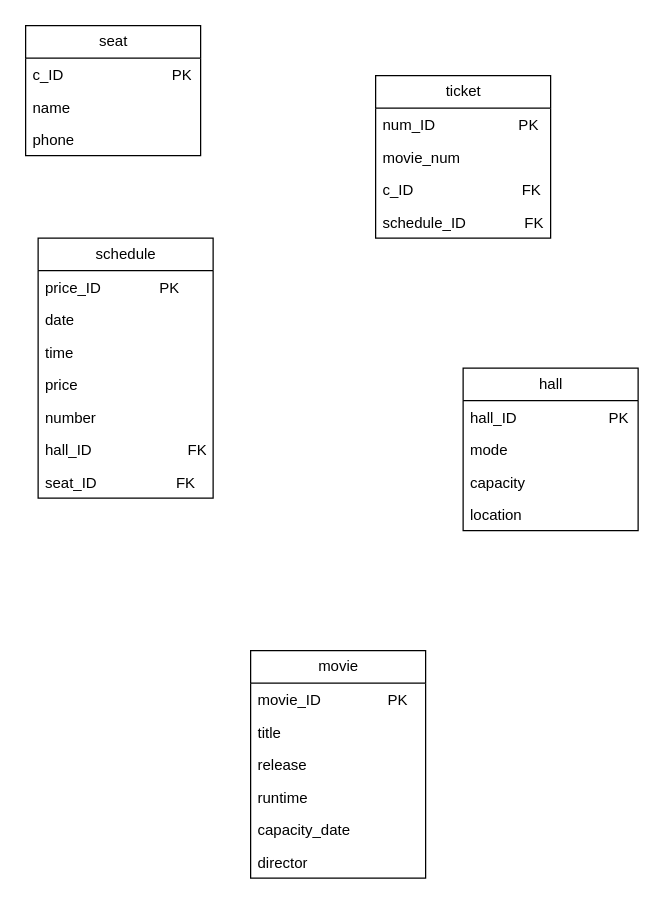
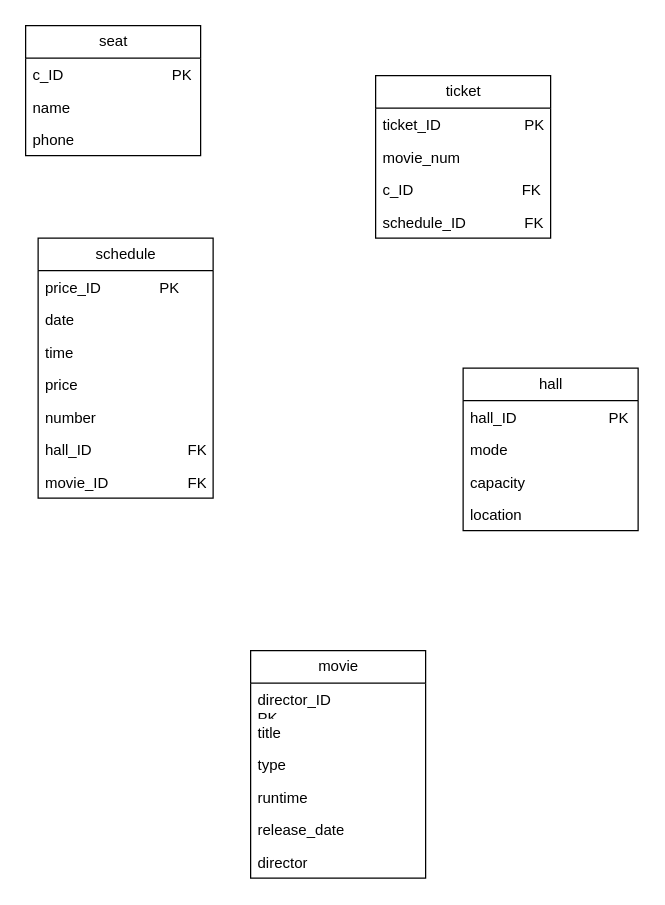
(464, 135) -> (464, 135)
(127, 492) -> (127, 492)
(339, 710) -> (339, 710)
(286, 766) -> (275, 766)
(311, 831) -> (307, 831)
